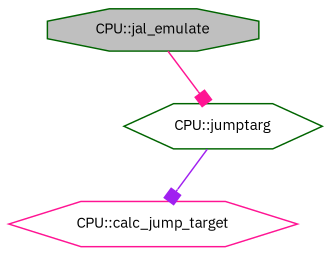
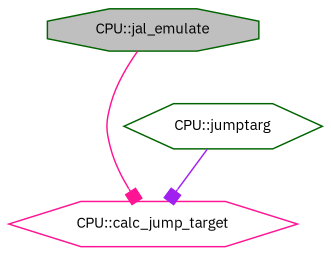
(183, 71) -> (108, 119)
